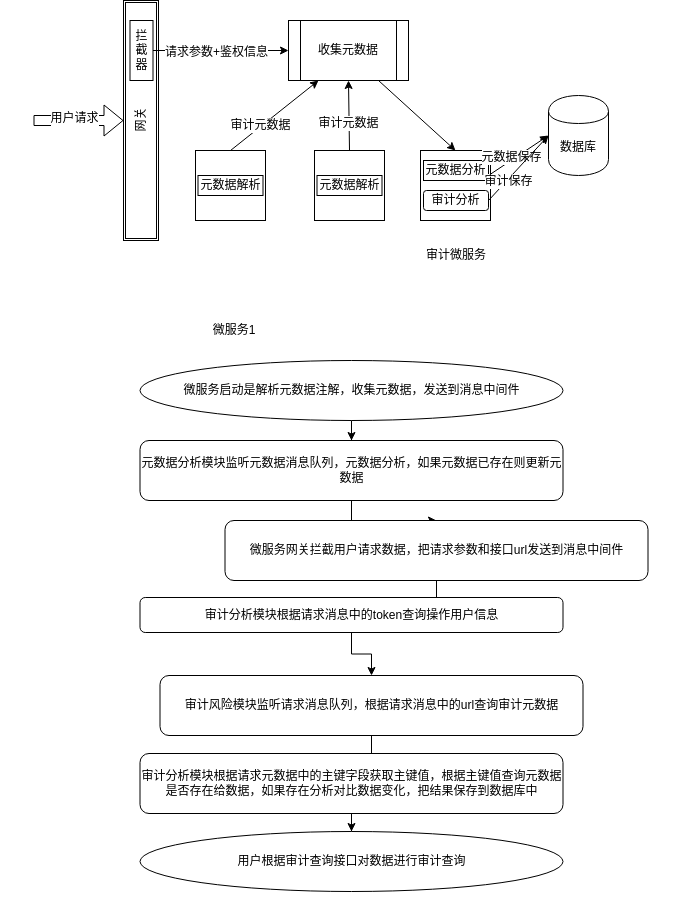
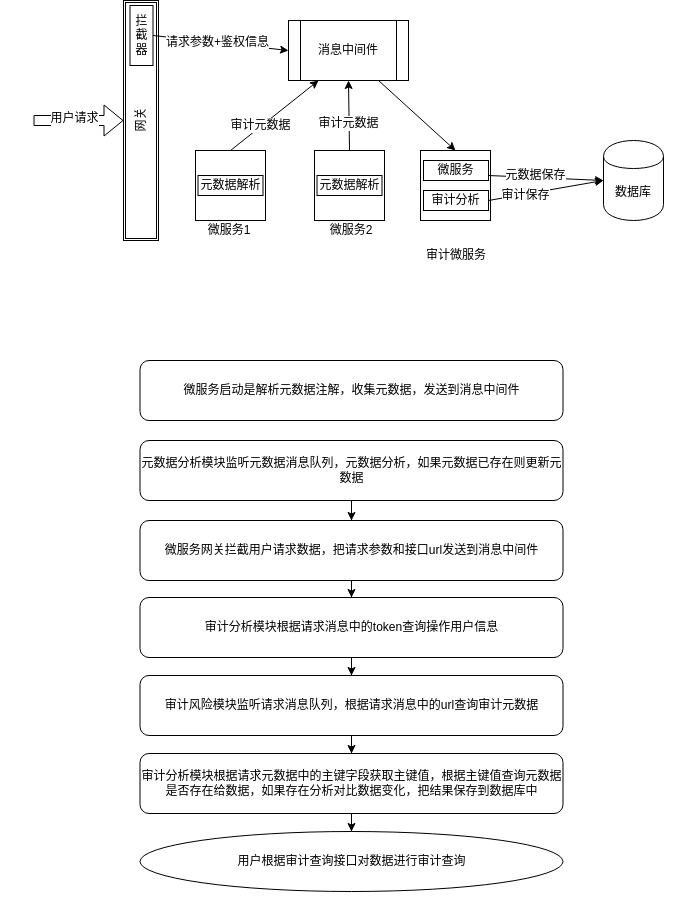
(142, 51) -> (142, 36)
(349, 51) -> (349, 51)
(579, 136) -> (634, 181)
(456, 171) -> (456, 171)
(456, 201) -> (456, 201)
none -> (352, 231)
(235, 331) -> (230, 231)
(352, 391) -> (352, 391)
(352, 435) -> none
(437, 551) -> (352, 551)
(352, 615) -> (352, 628)
(372, 706) -> (352, 706)
